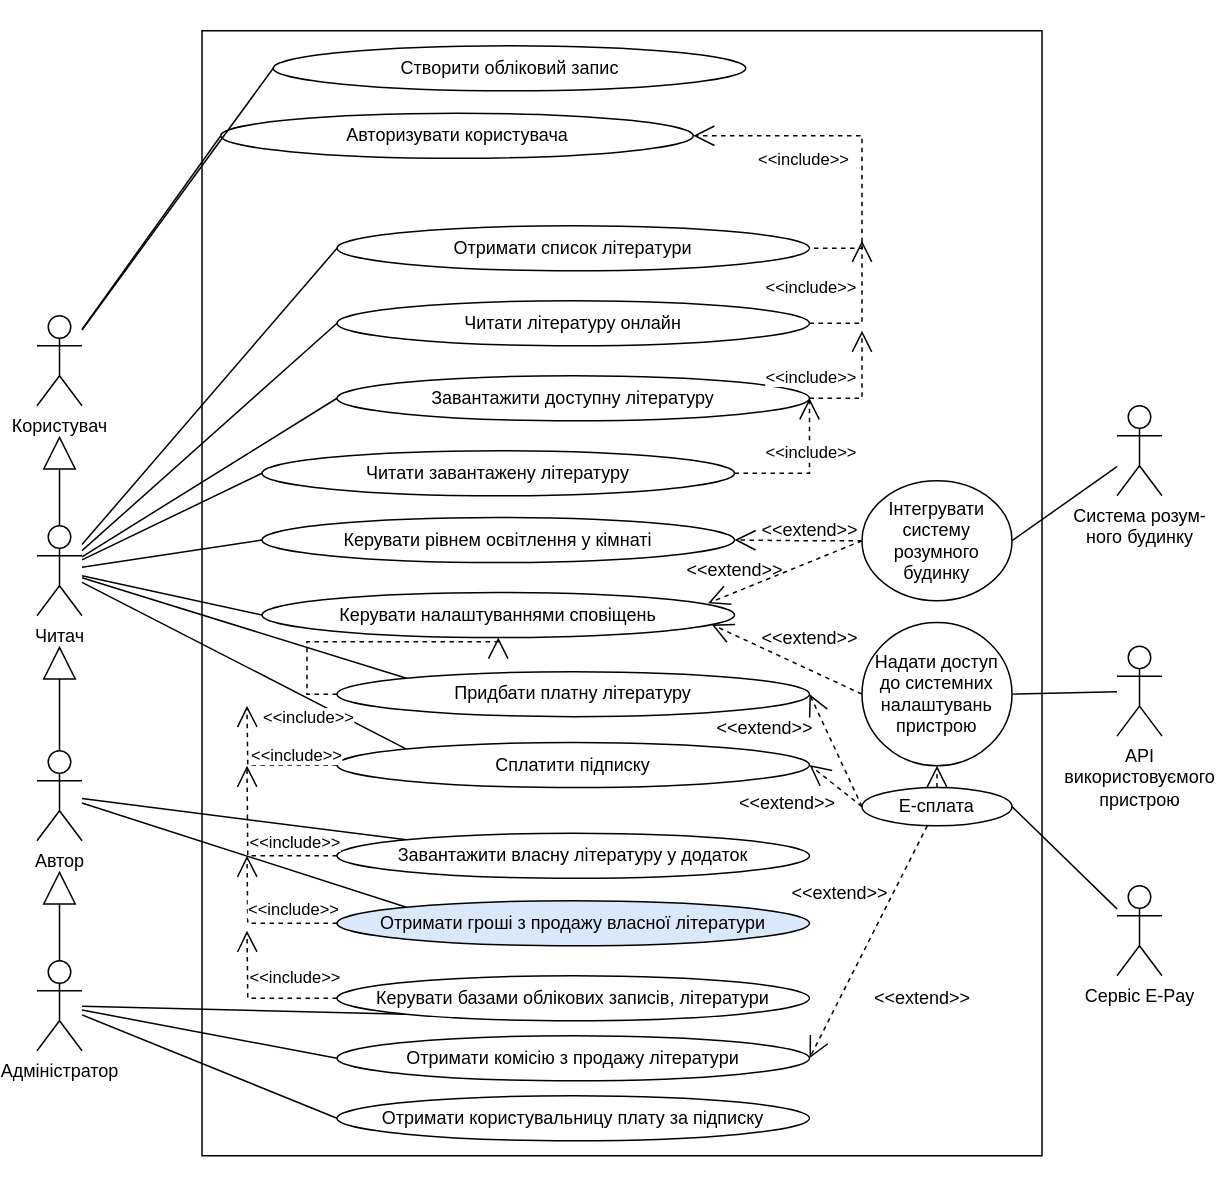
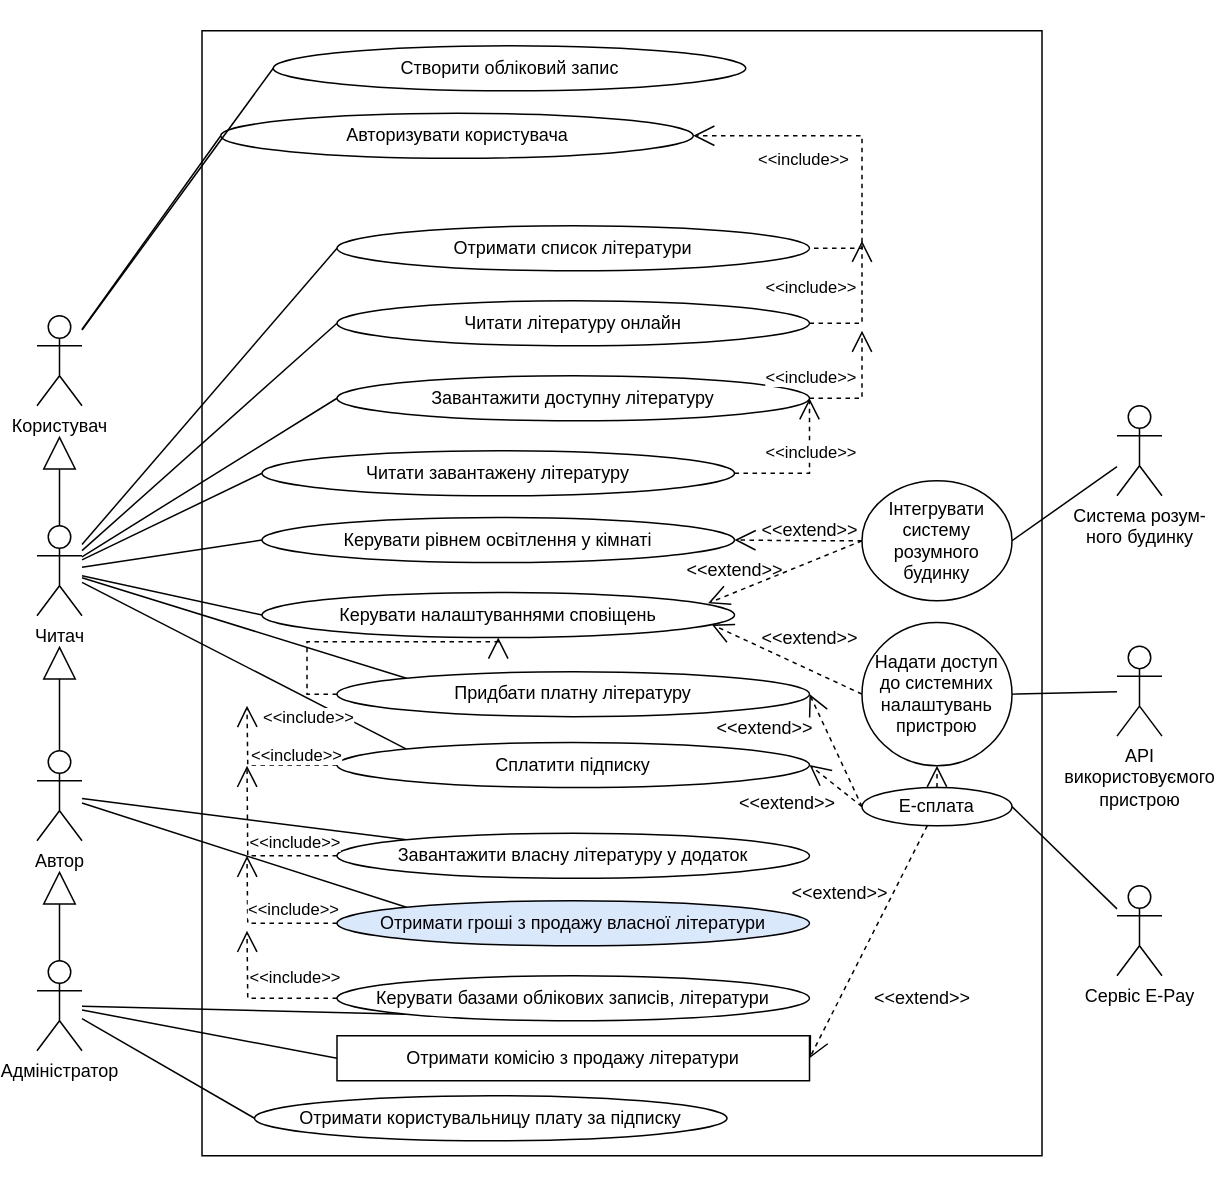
(573, 1058) -> (573, 1058)
(573, 1118) -> (491, 1118)
